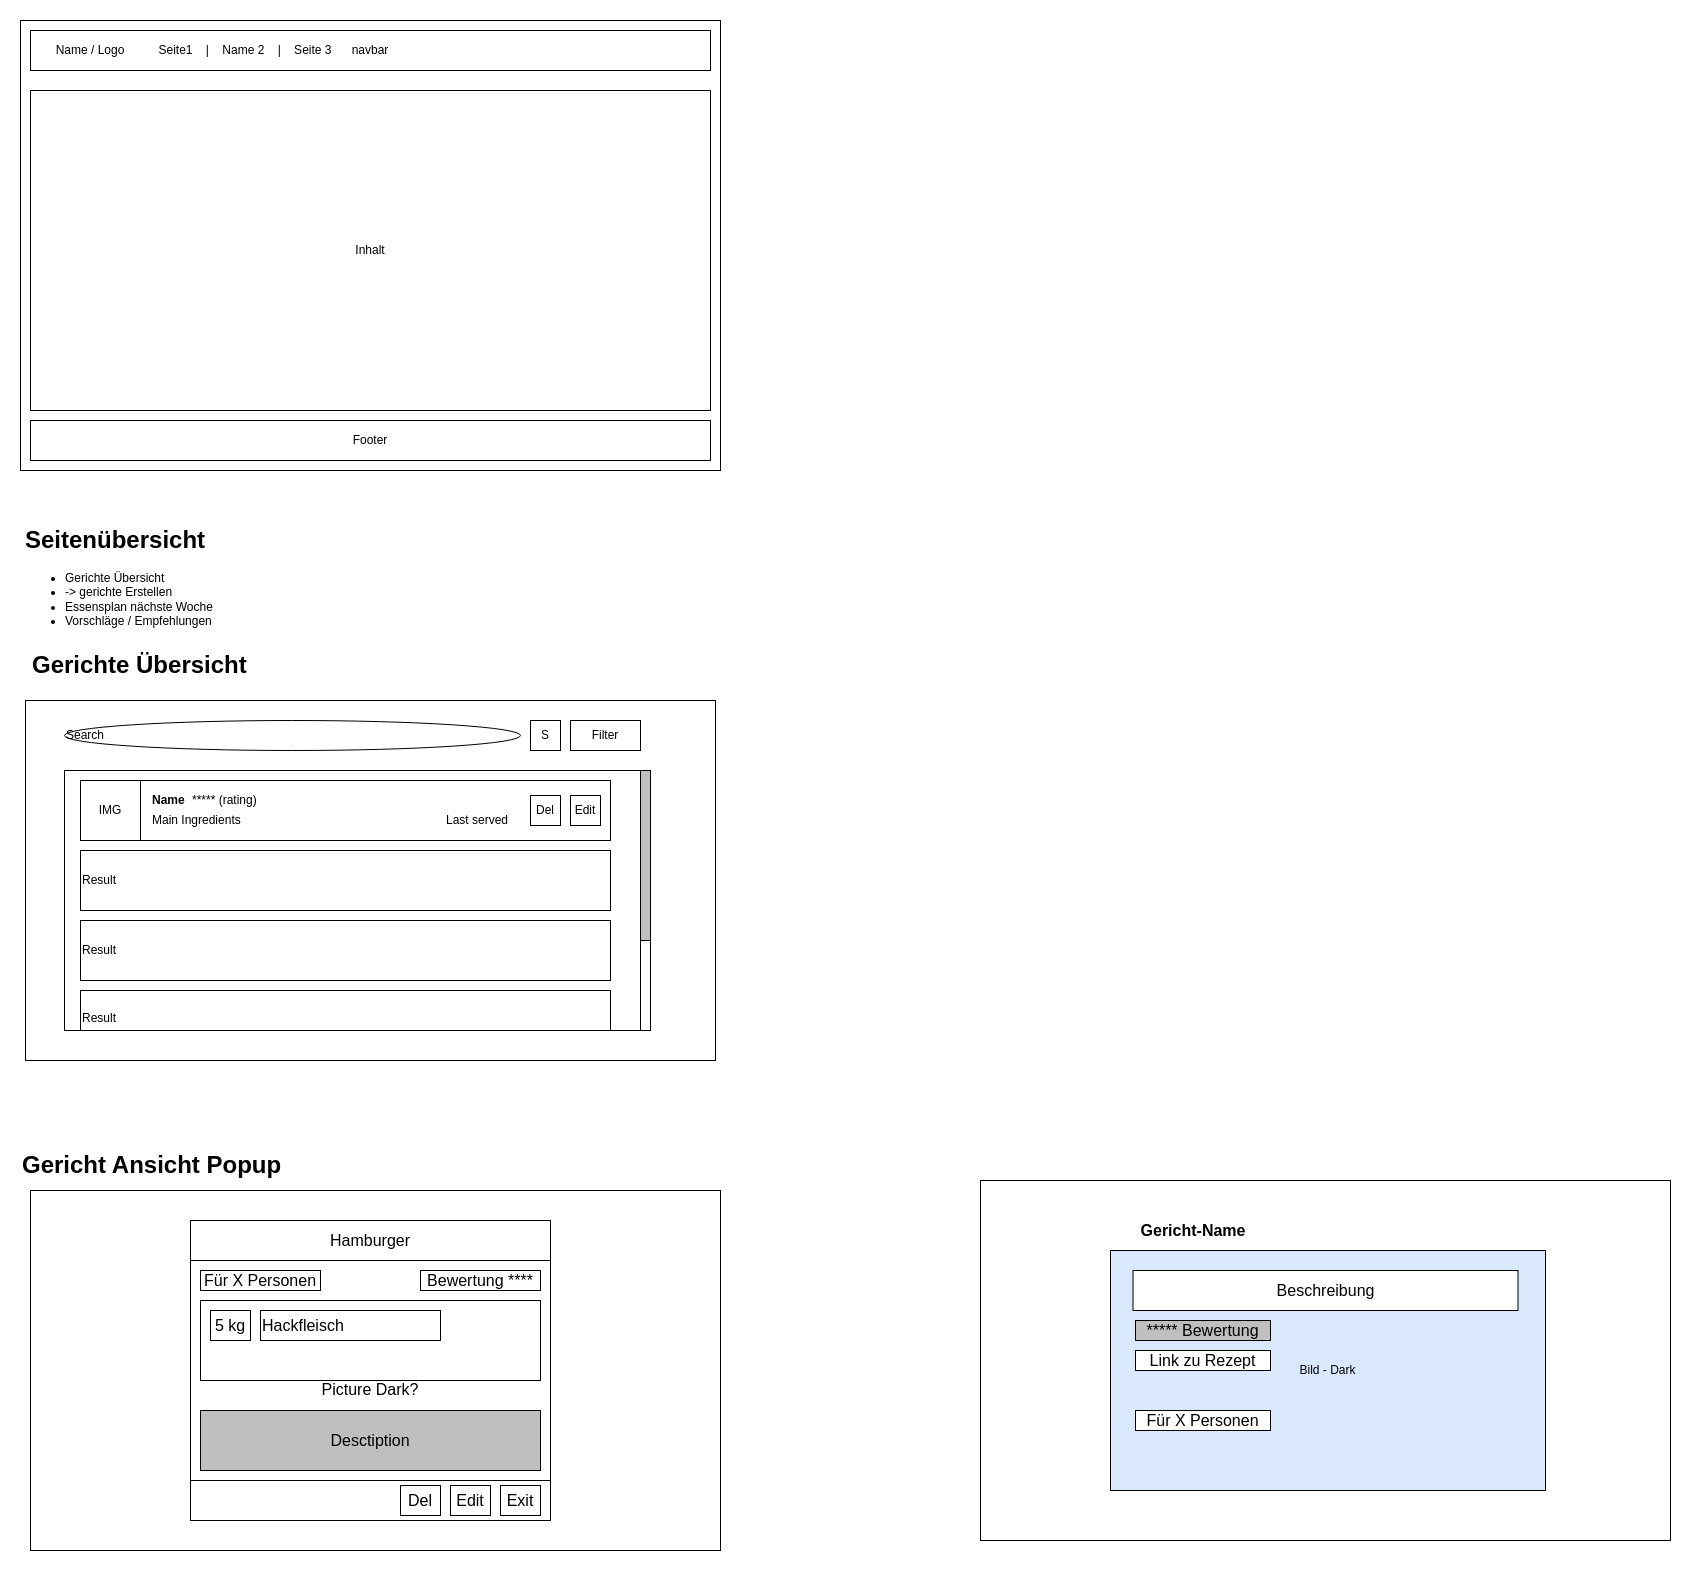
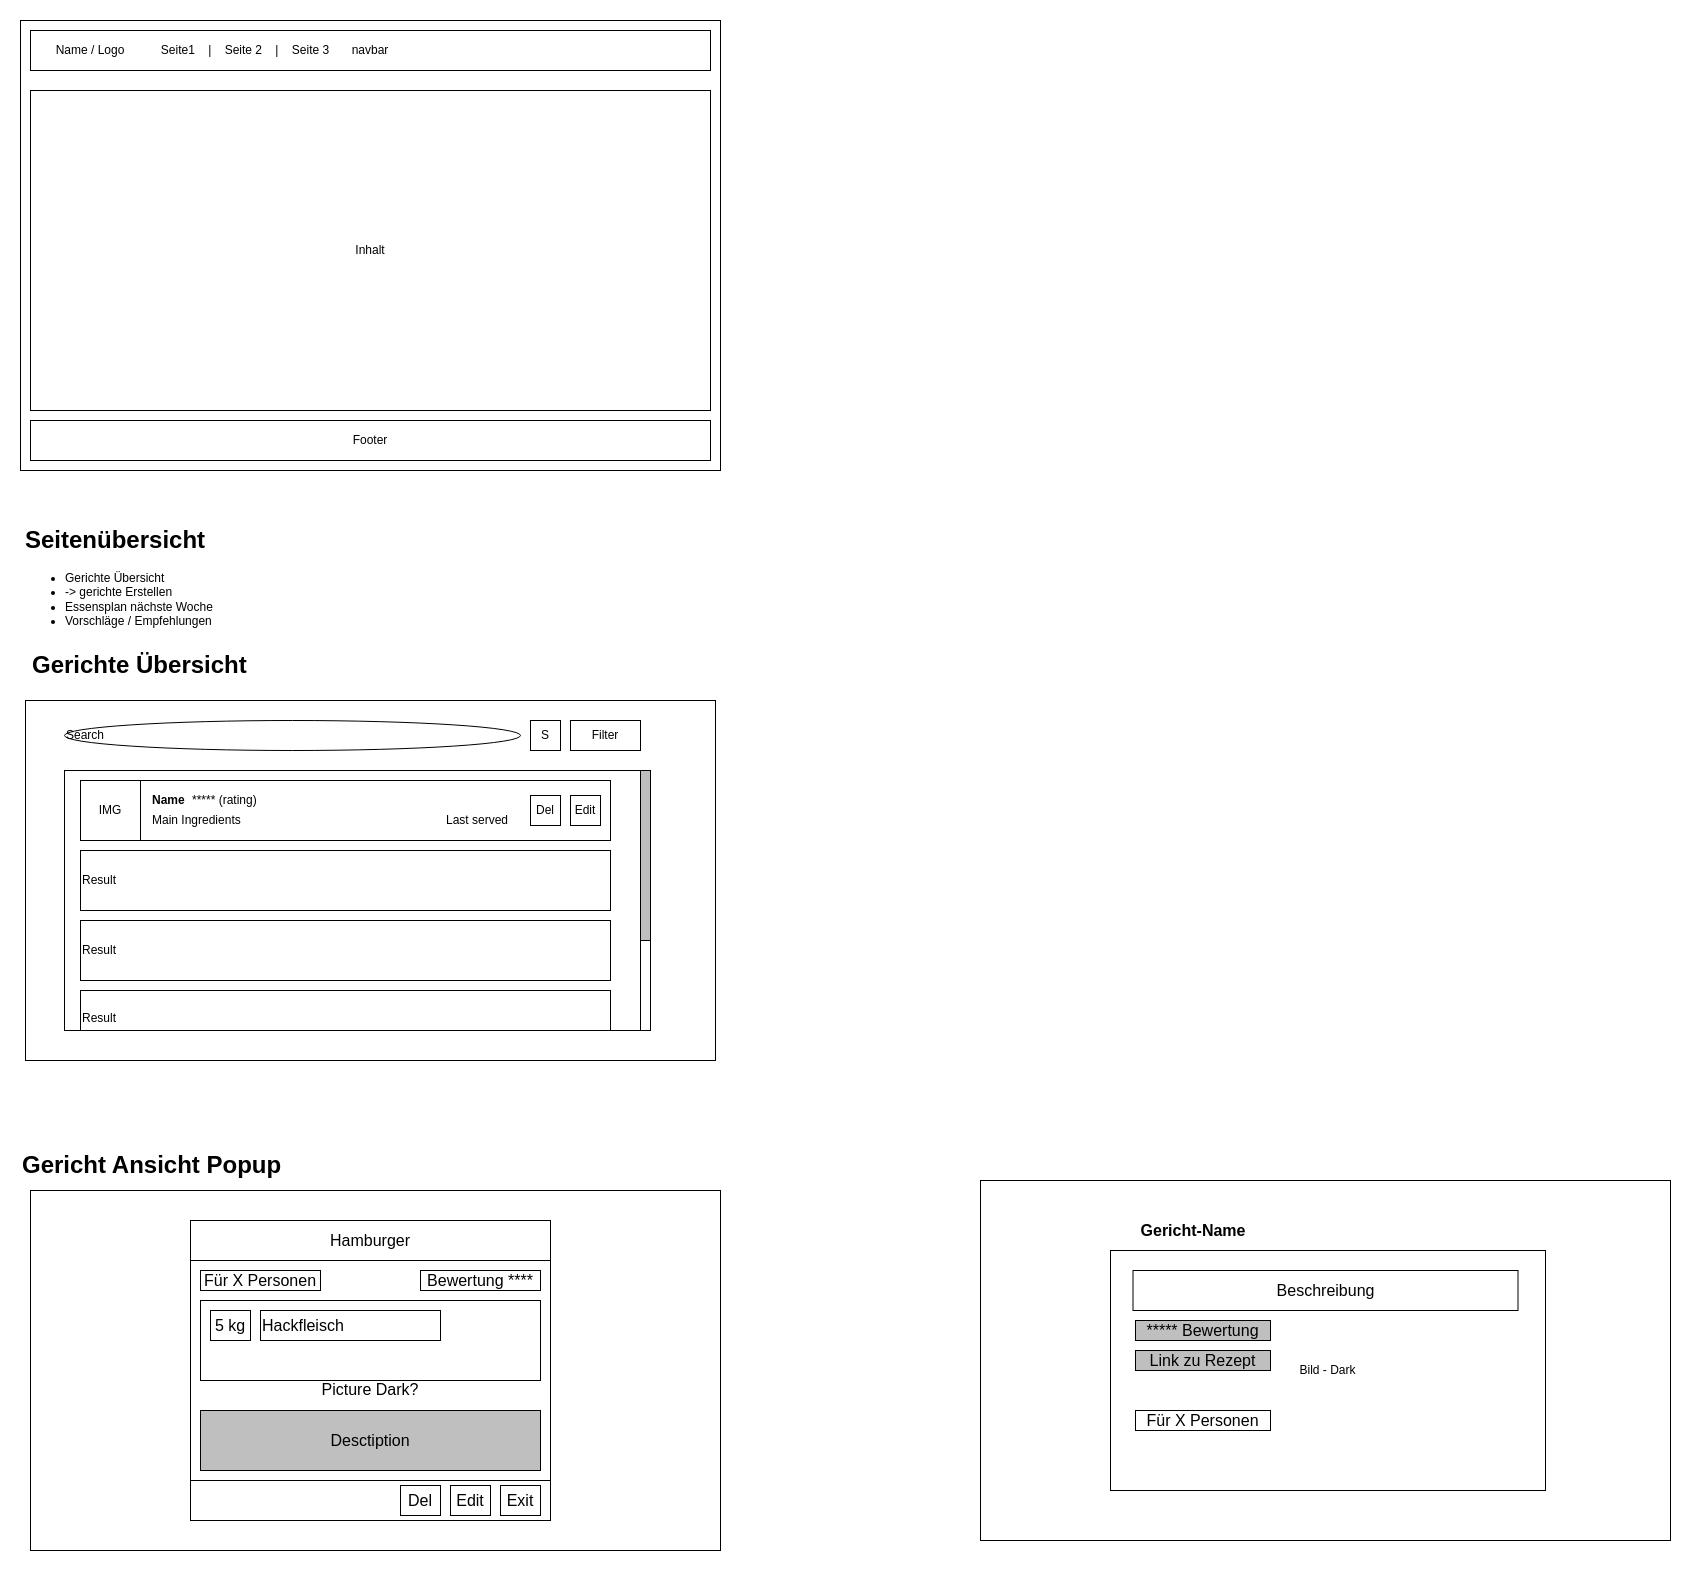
(246, 51) -> (246, 51)
(1203, 1361) -> (1203, 1361)
(1328, 1371) -> (1328, 1371)
